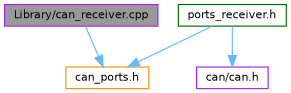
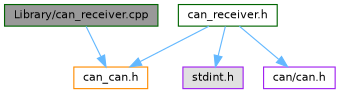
(81, 15) -> (81, 15)
(232, 15) -> (228, 15)
(107, 78) -> (111, 78)
none -> (213, 78)
